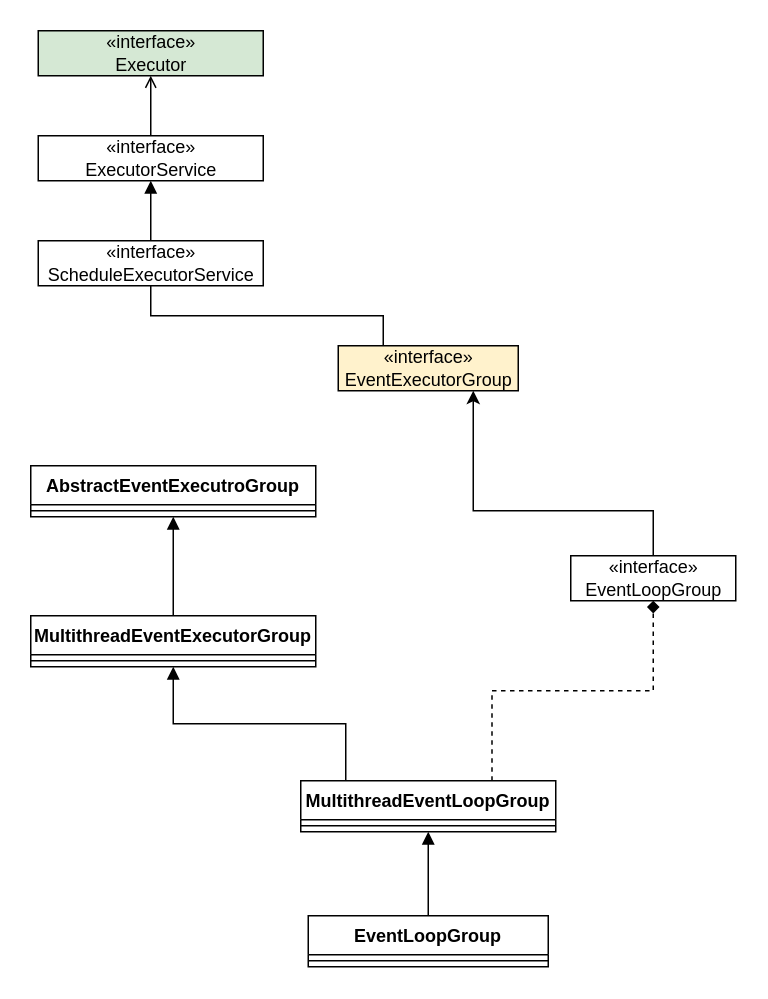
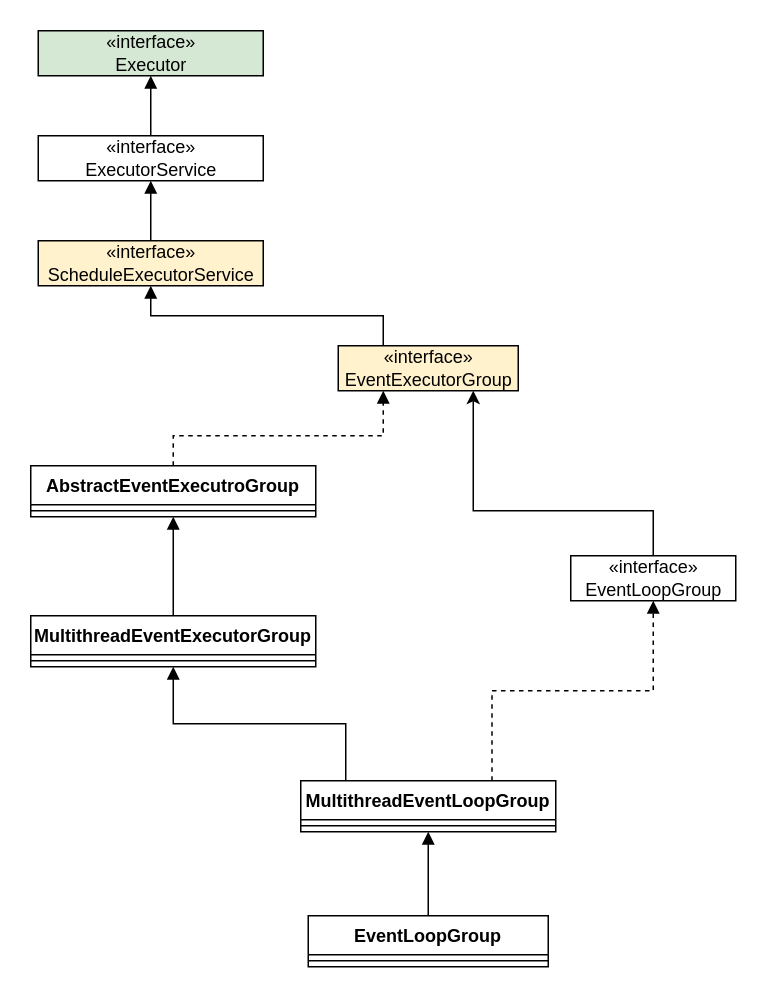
(151, 85) -> (151, 89)
(151, 263) -> (151, 263)
(151, 293) -> (151, 299)
none -> (279, 436)
(653, 614) -> (653, 614)
